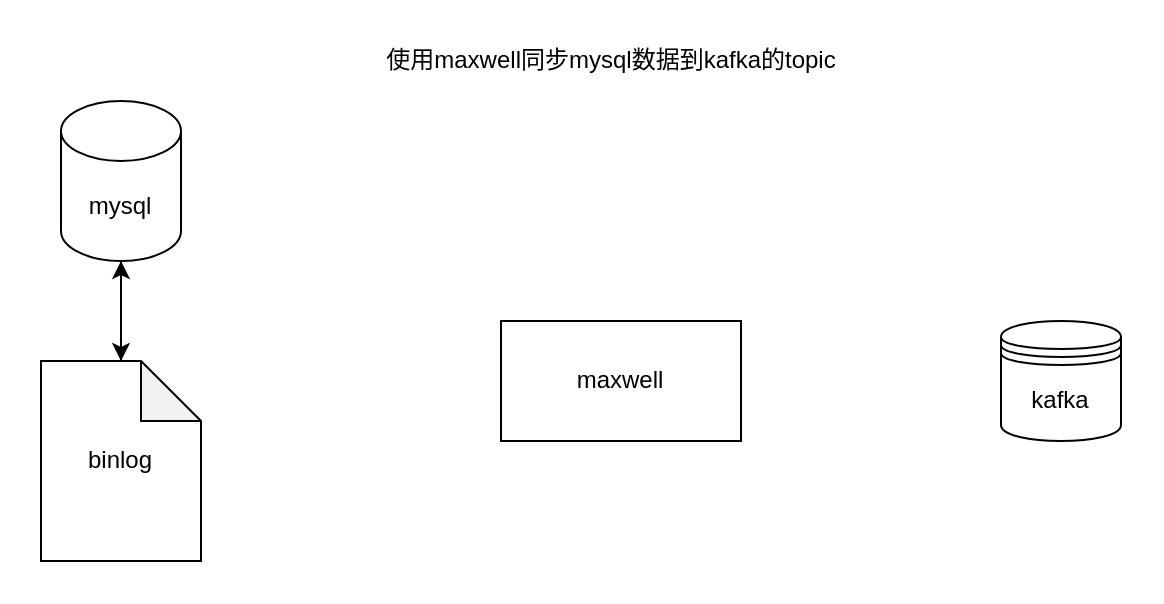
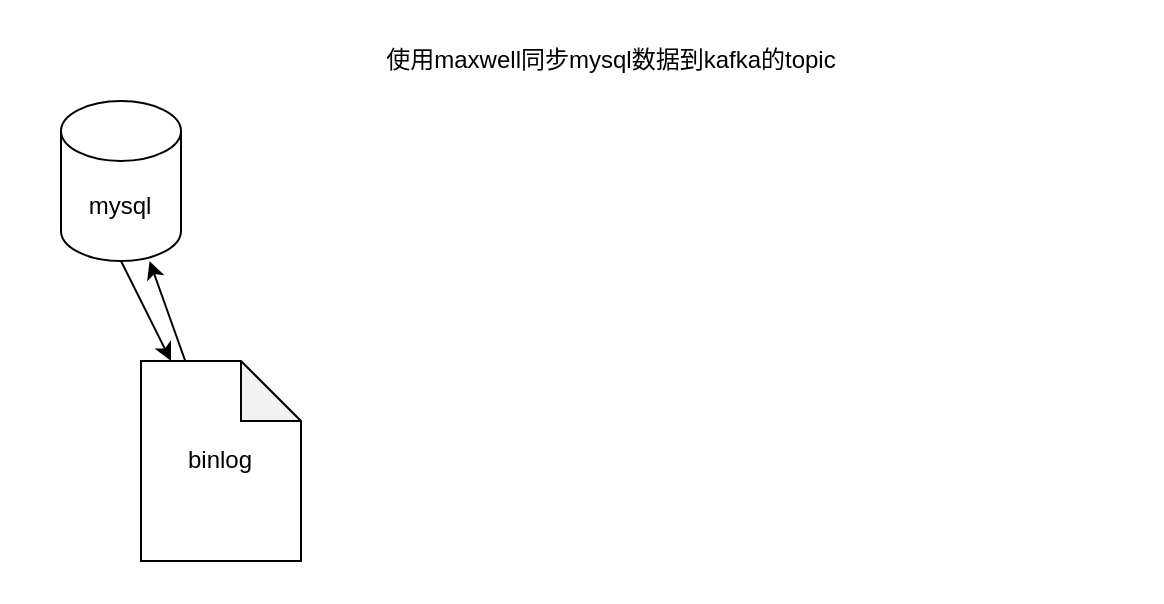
(621, 381) -> none
(1061, 381) -> none
(121, 461) -> (221, 461)
